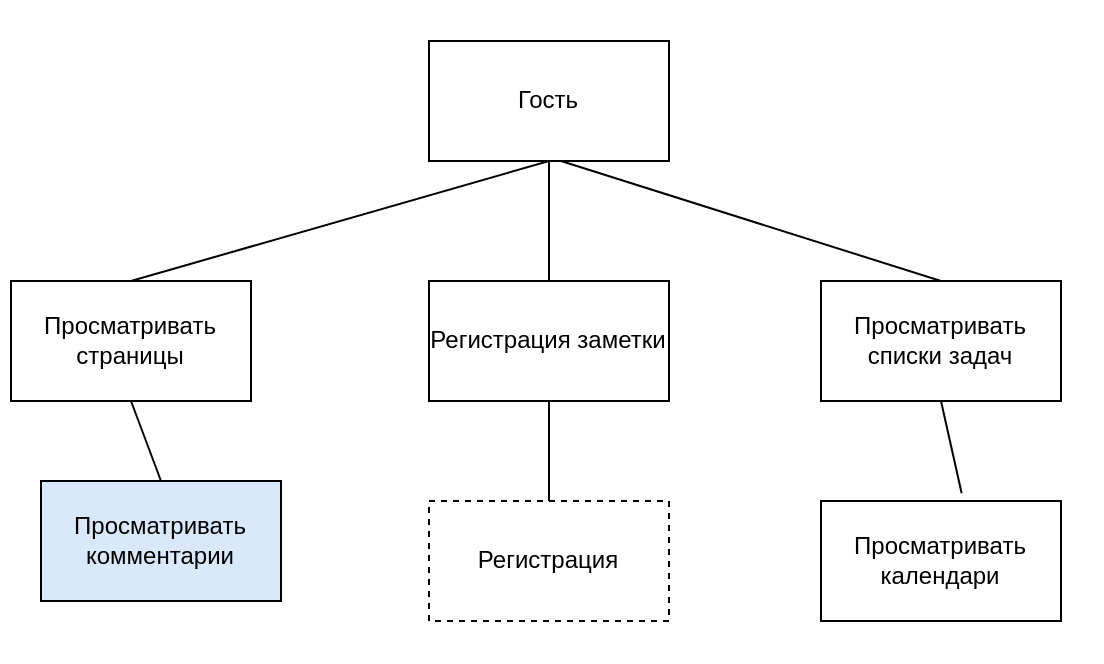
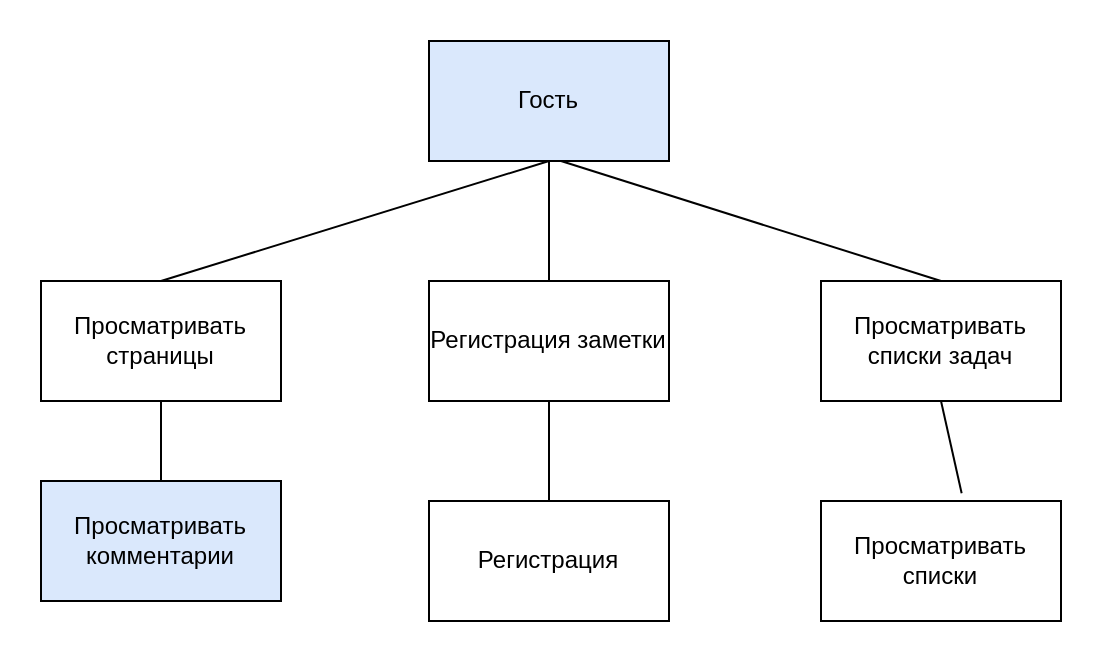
(549, 101) -> (549, 101)
(131, 341) -> (161, 341)
(549, 561) -> (549, 561)
(941, 561) -> (941, 561)
